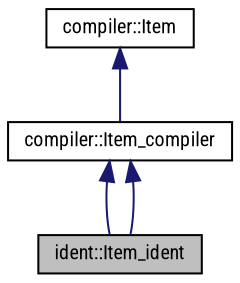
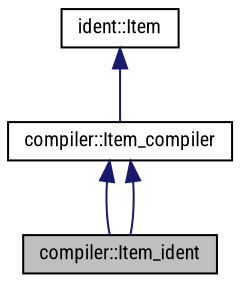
(120, 28) -> (120, 28)
(120, 254) -> (120, 254)
